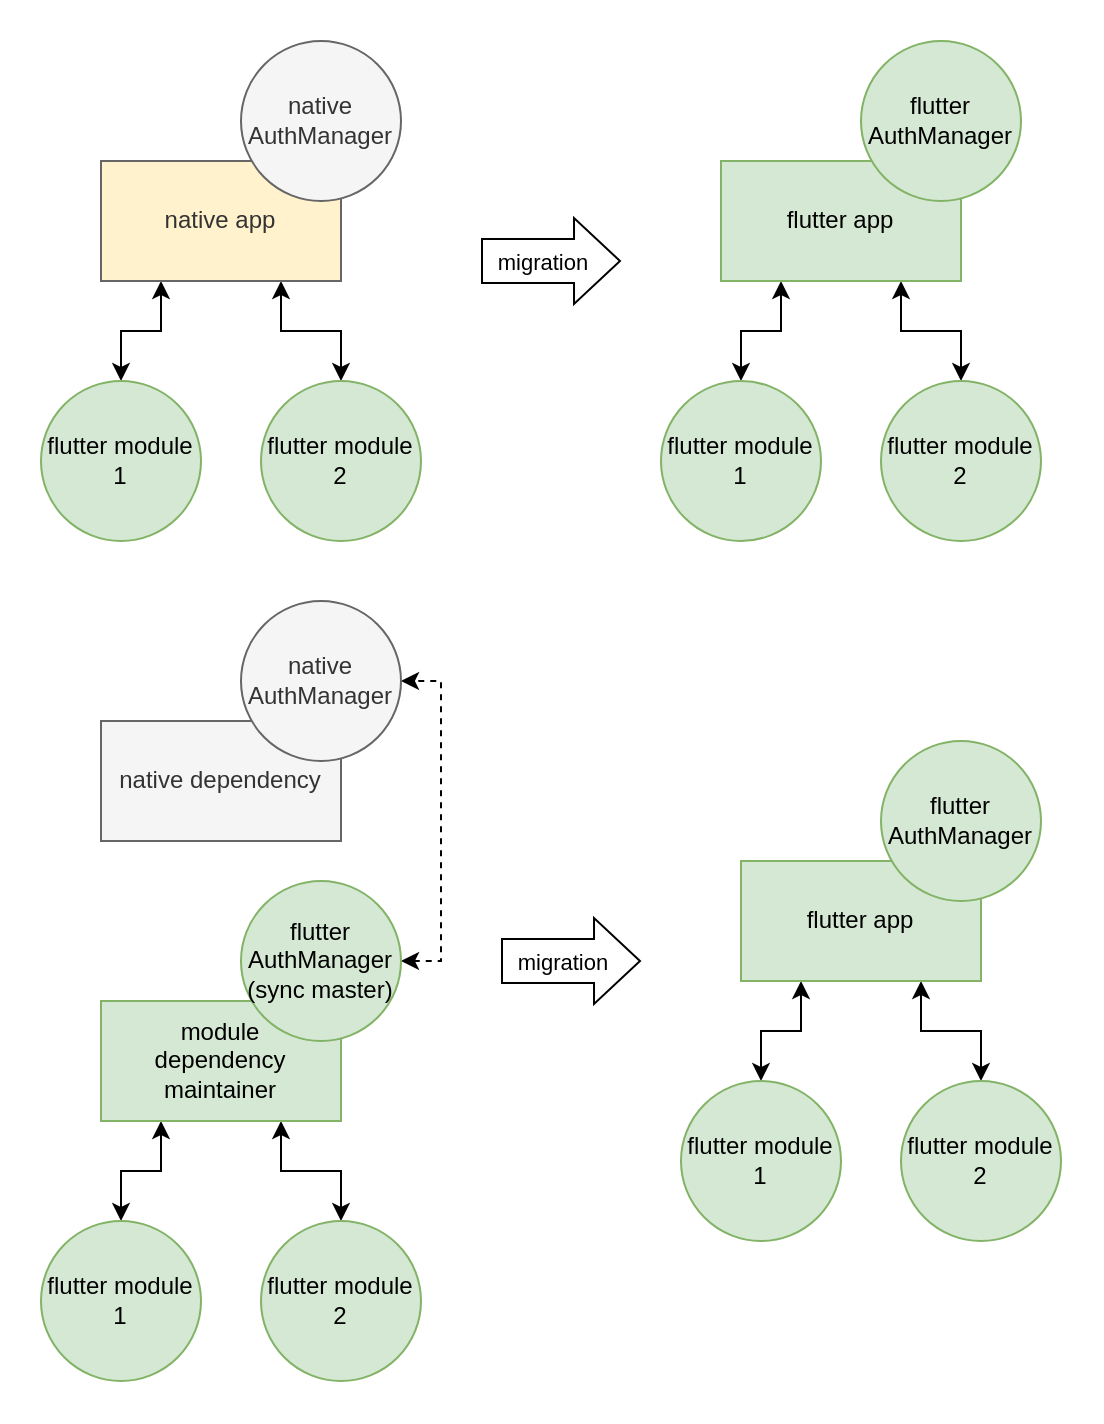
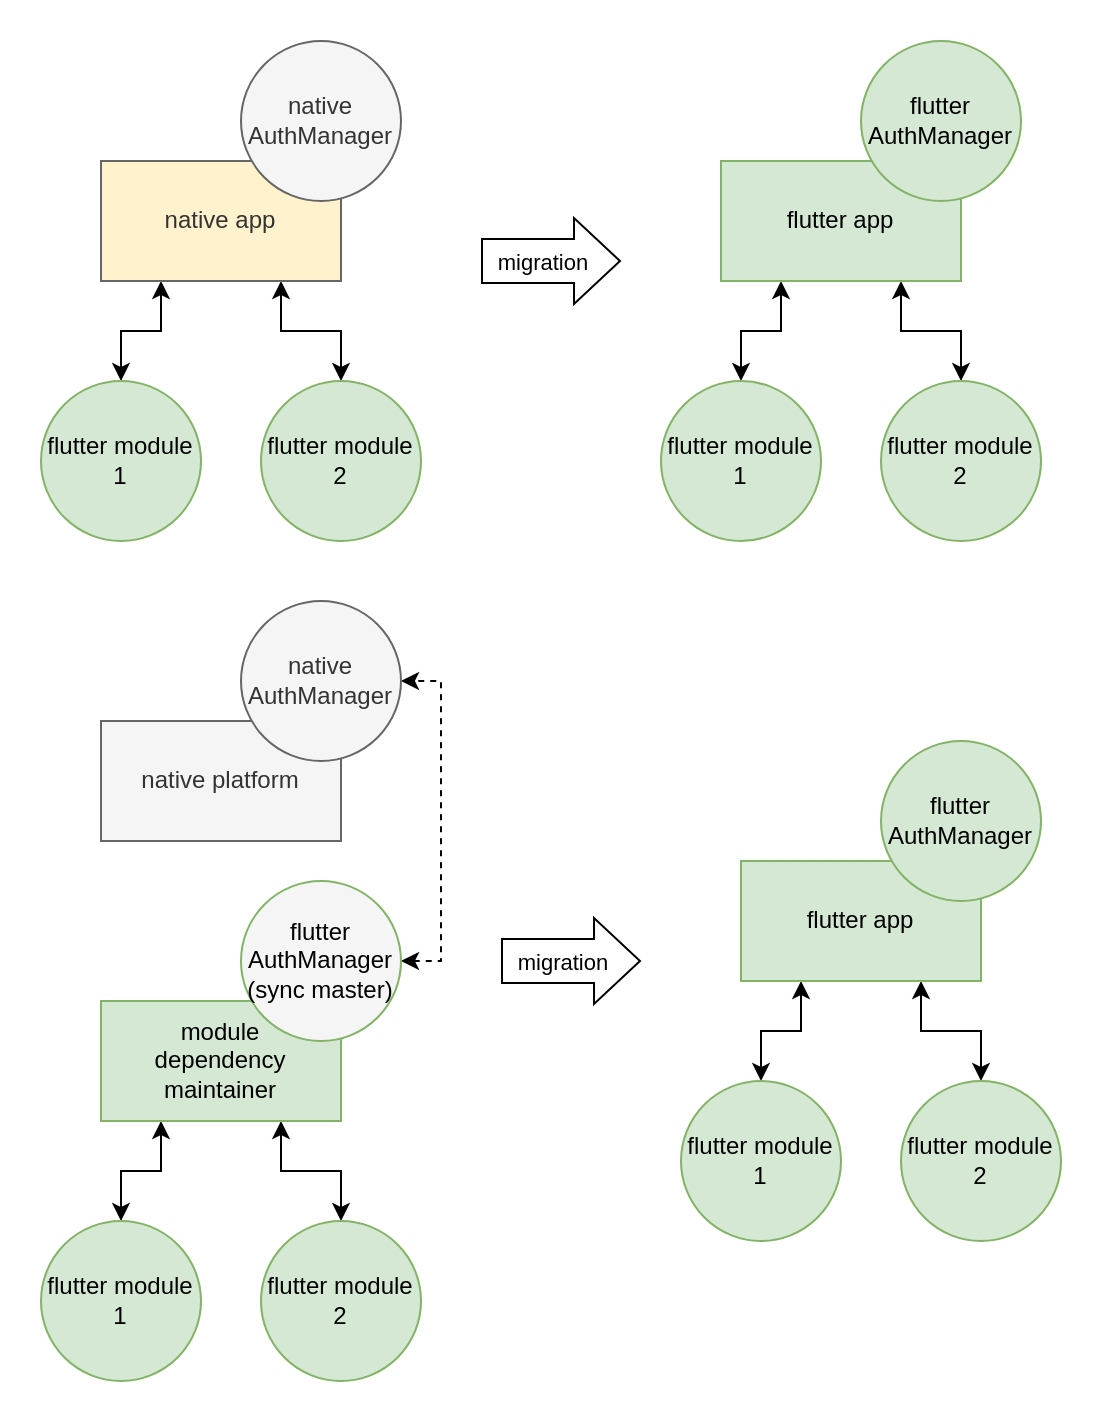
(221, 781) -> (221, 781)
(321, 961) -> (321, 961)
